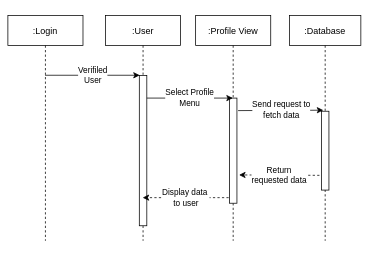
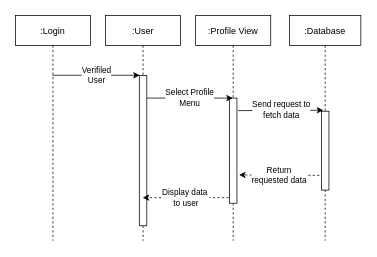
(45, 128) -> (53, 128)
